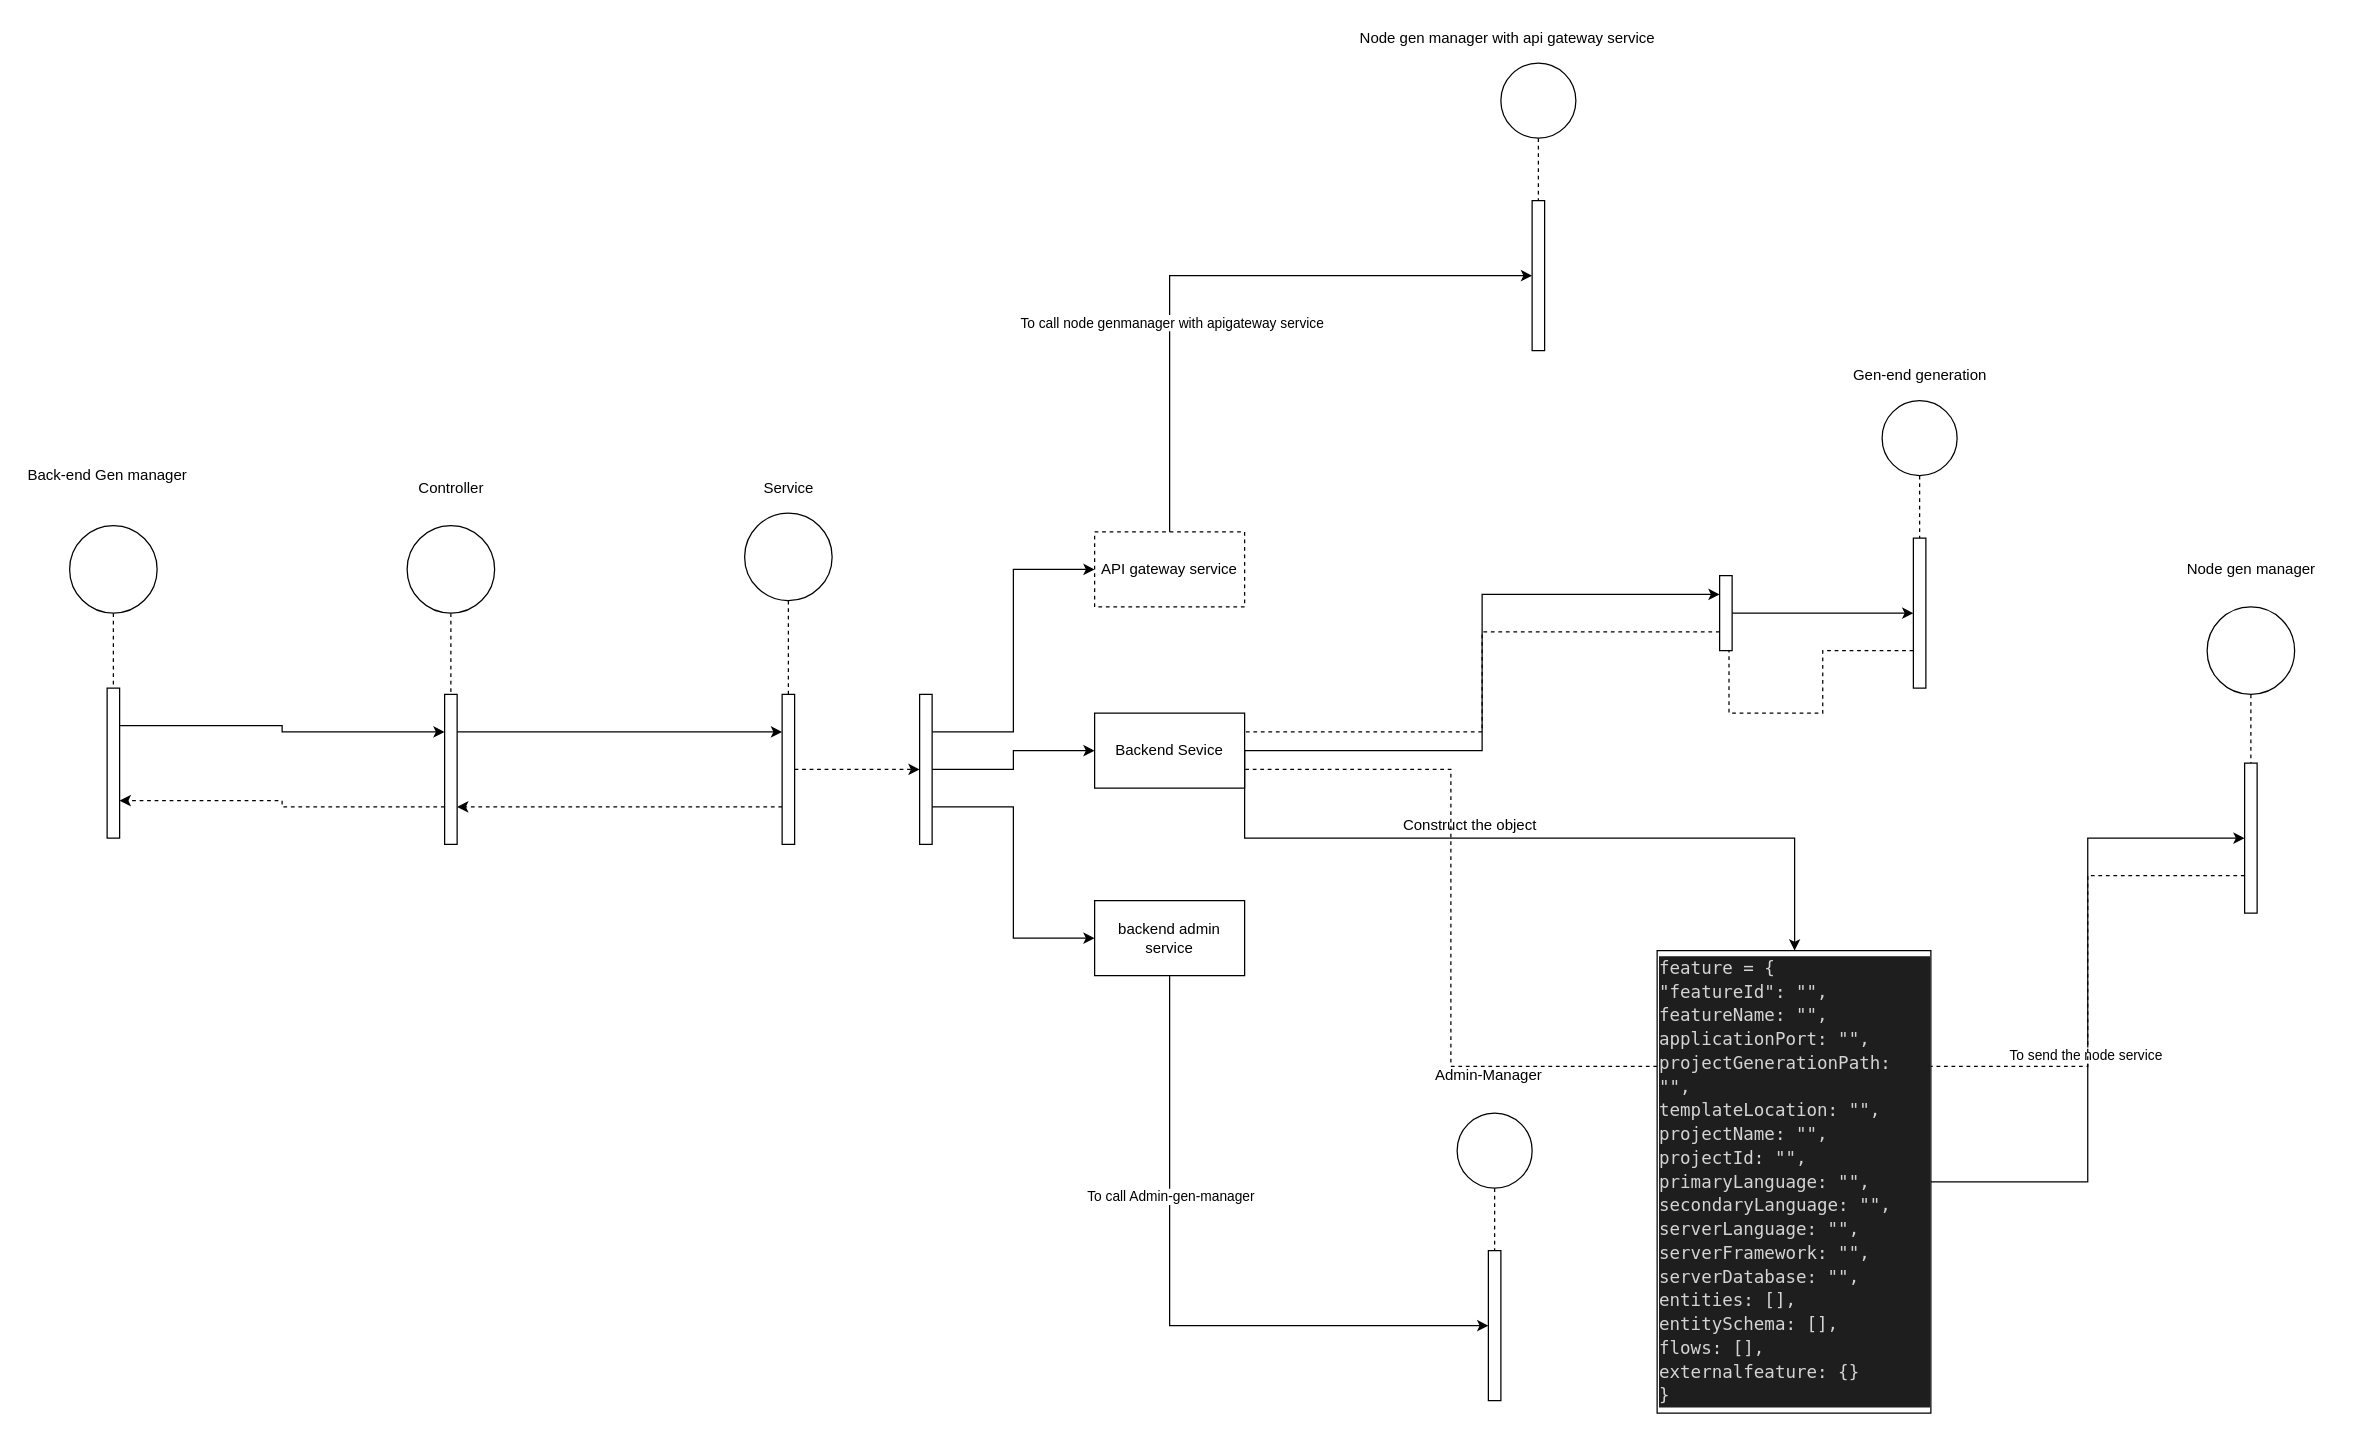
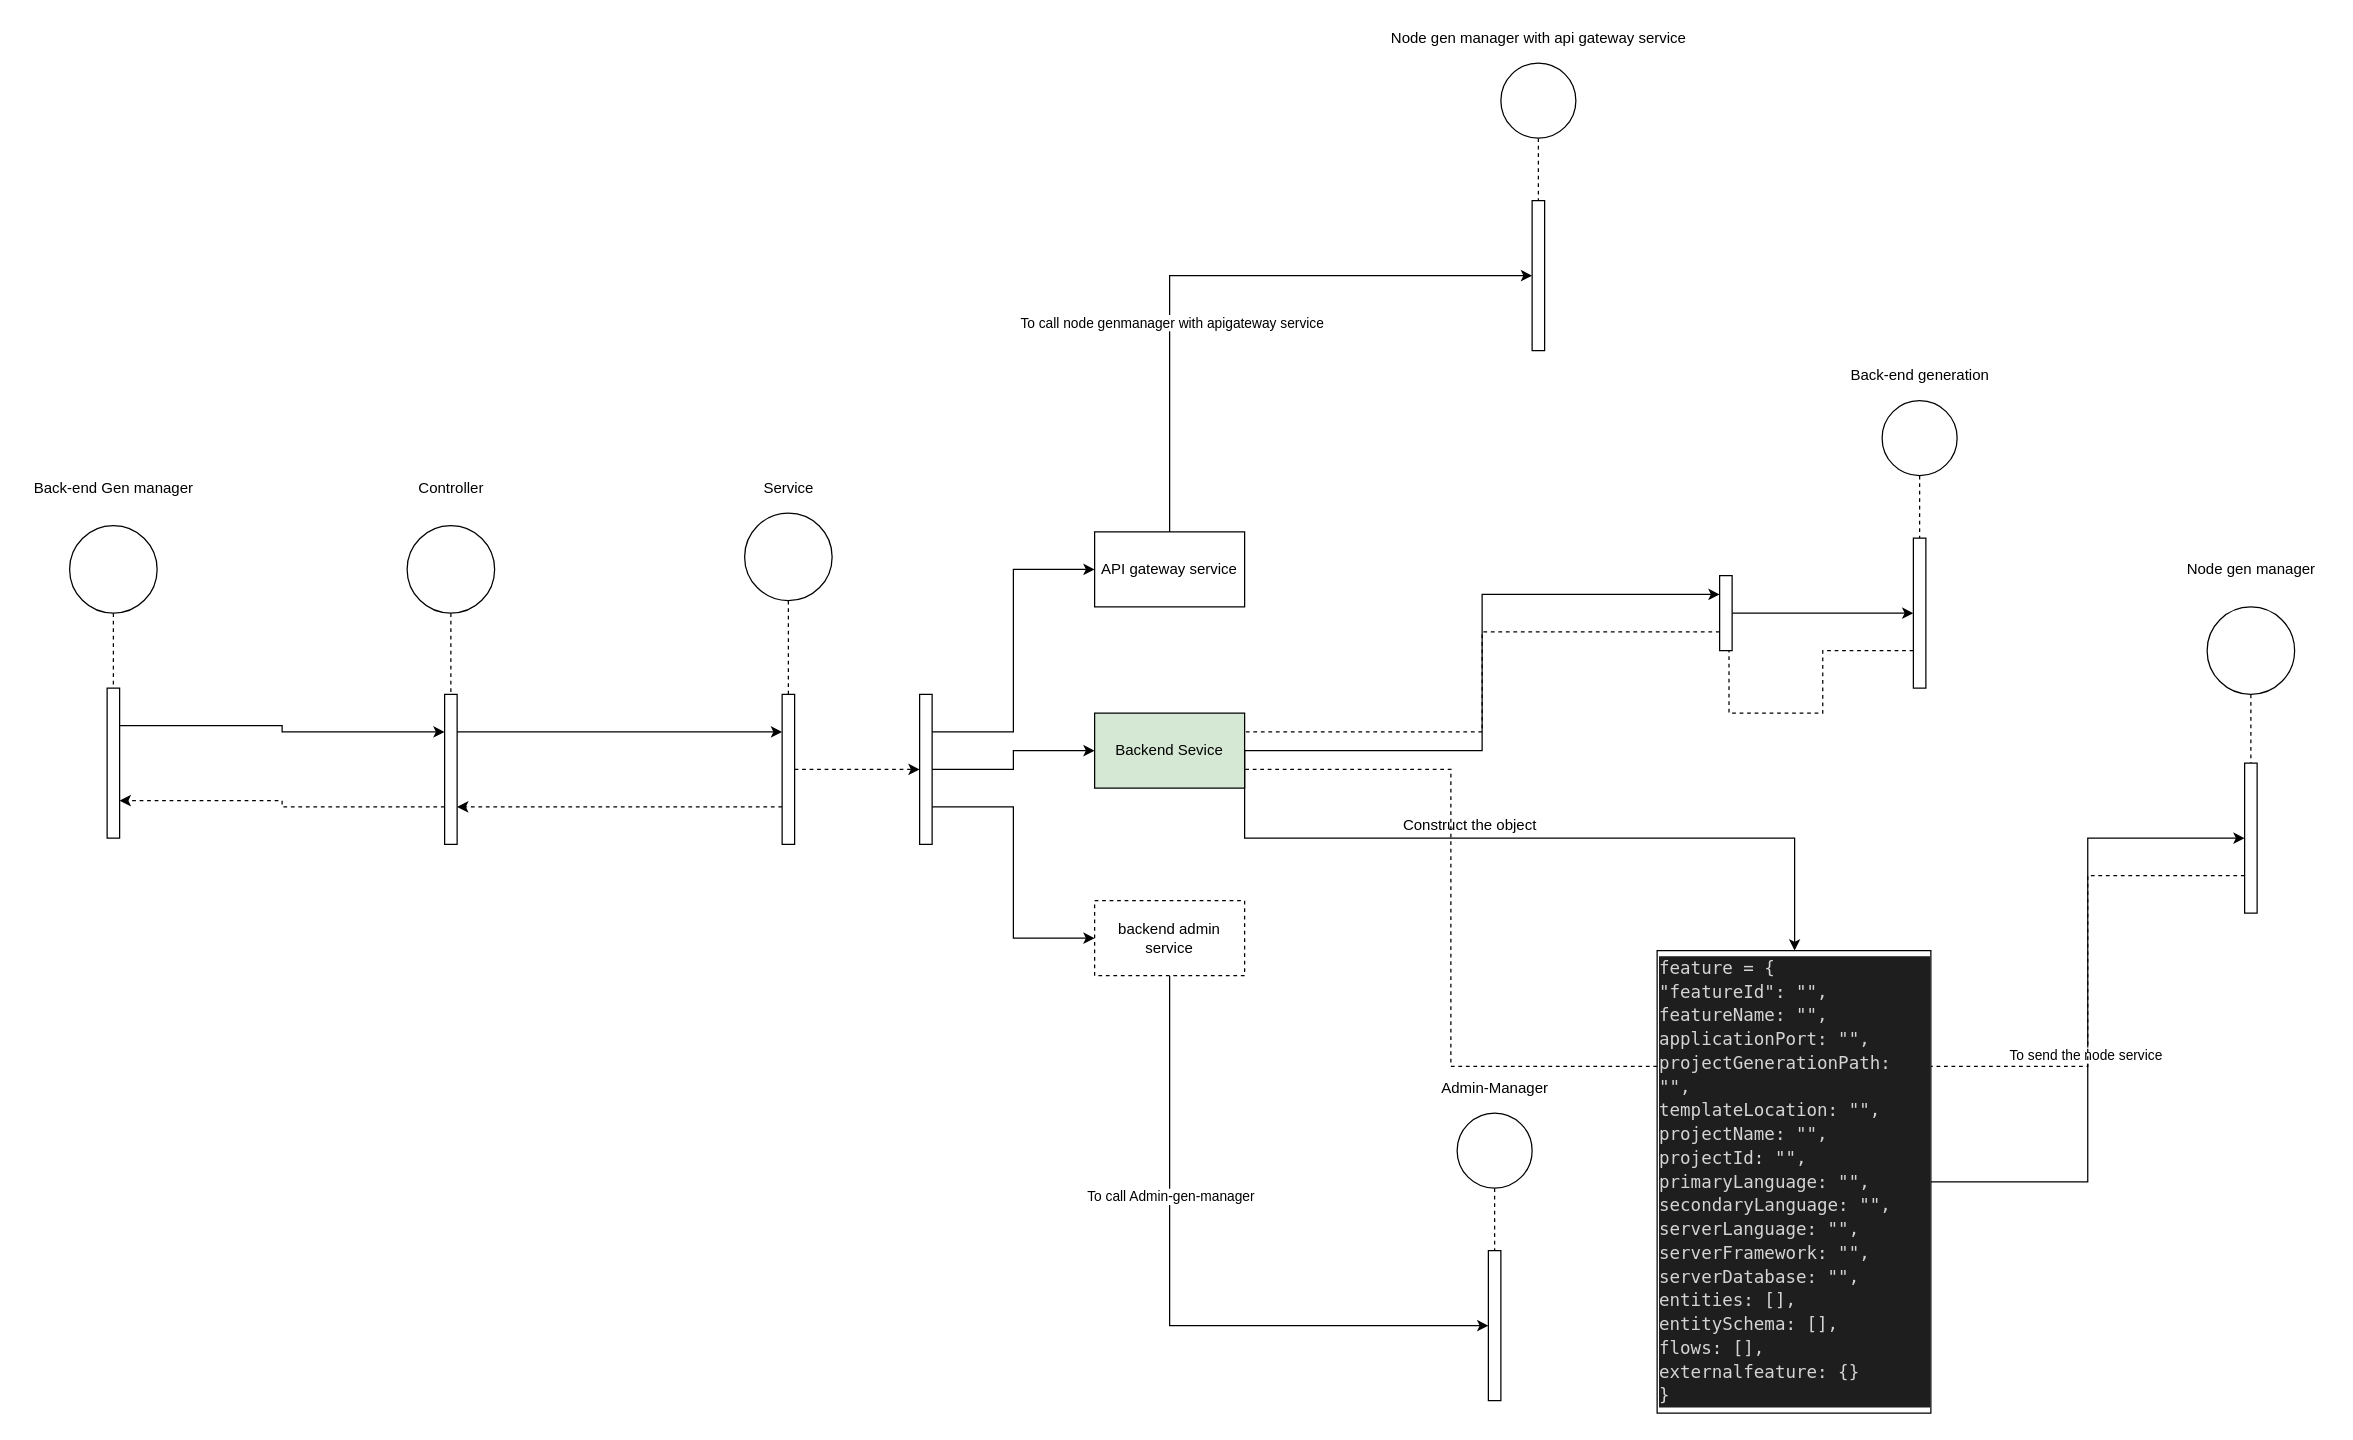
(1507, 38) -> (1538, 38)
(1920, 376) -> (1920, 376)
(107, 476) -> (113, 488)
(1169, 569) -> (1169, 569)
(1169, 751) -> (1169, 751)
(1169, 938) -> (1169, 938)
(1488, 1076) -> (1494, 1088)
